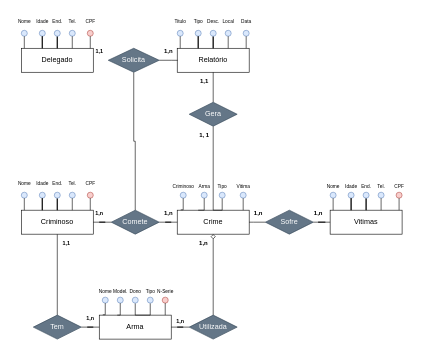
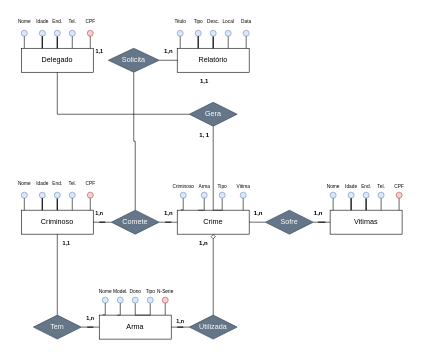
(213, 87) -> (102, 114)
